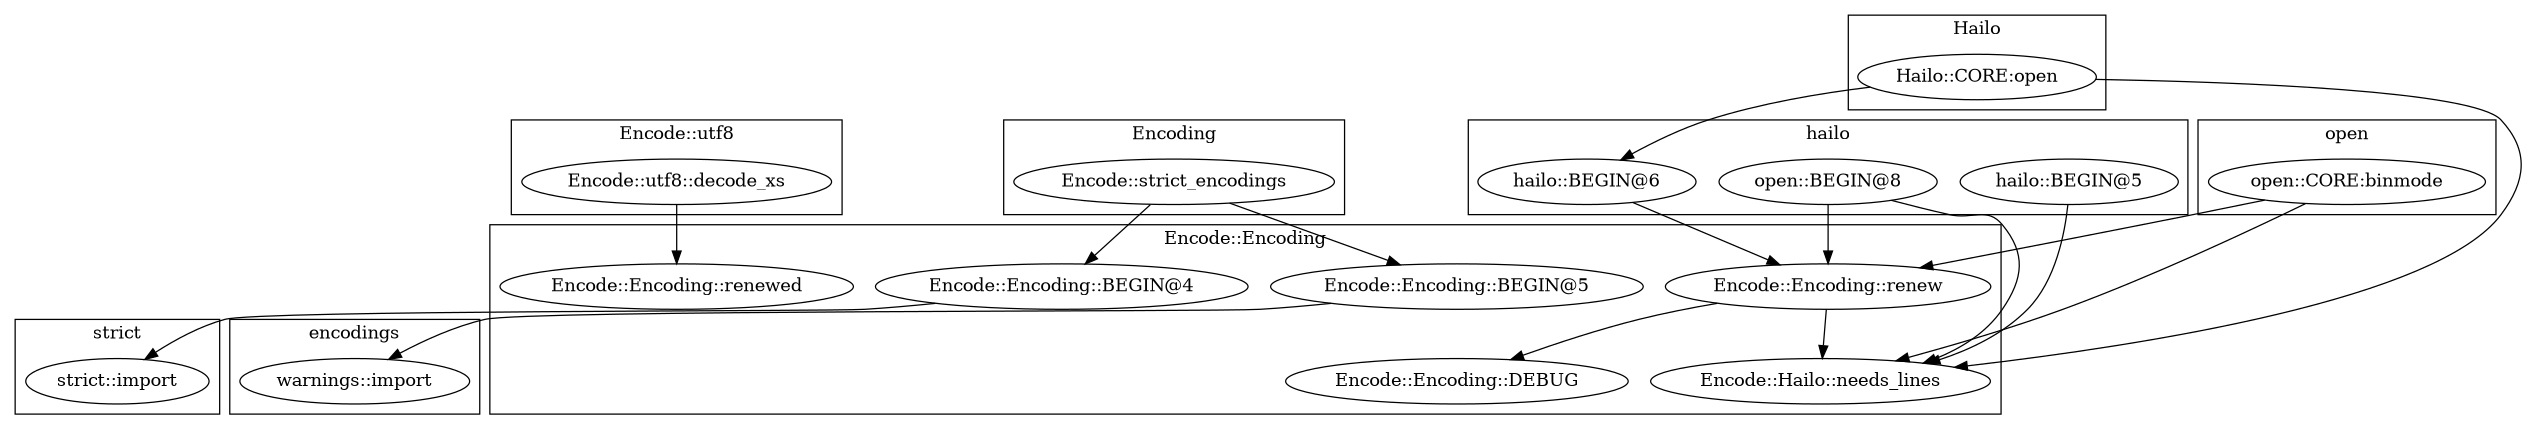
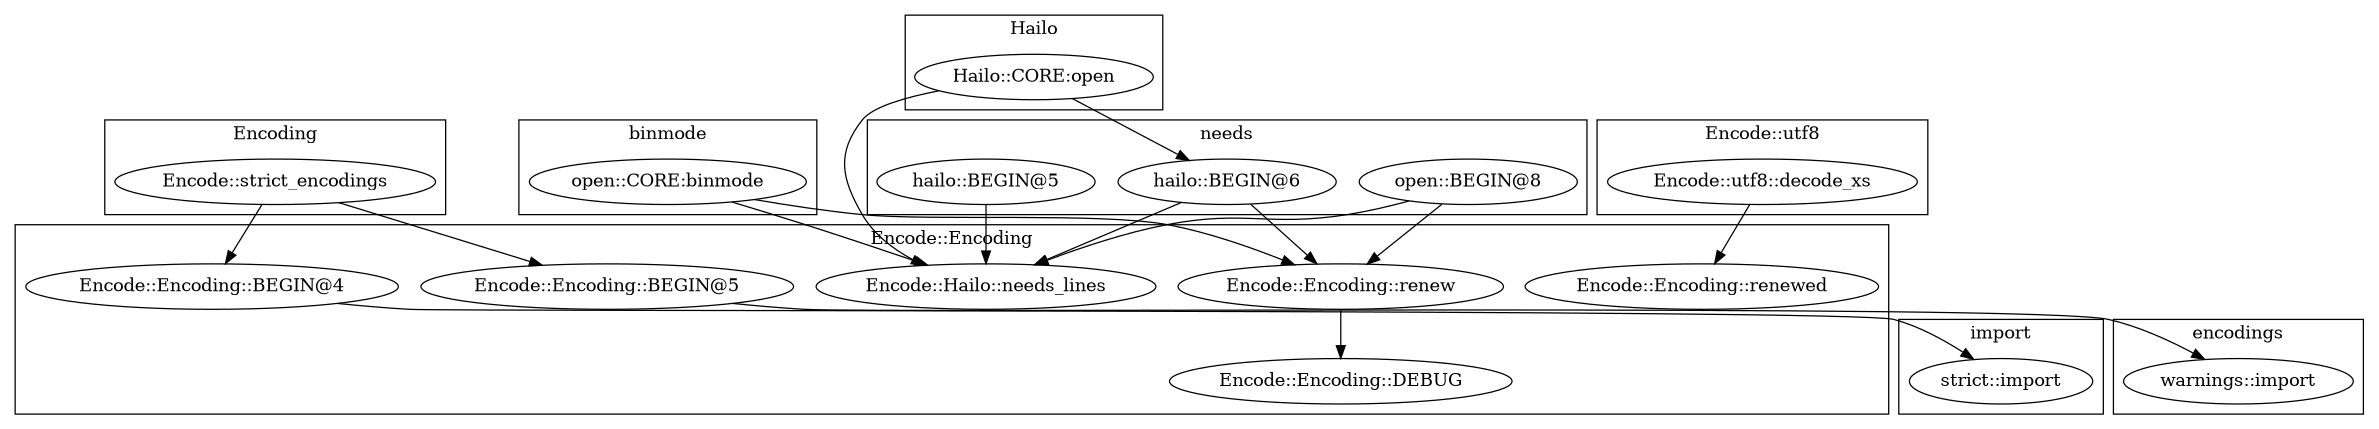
(1828, 134) -> (1227, 134)
(2347, 134) -> (668, 134)
(1825, 328) -> (1114, 231)
(117, 334) -> (2001, 334)
